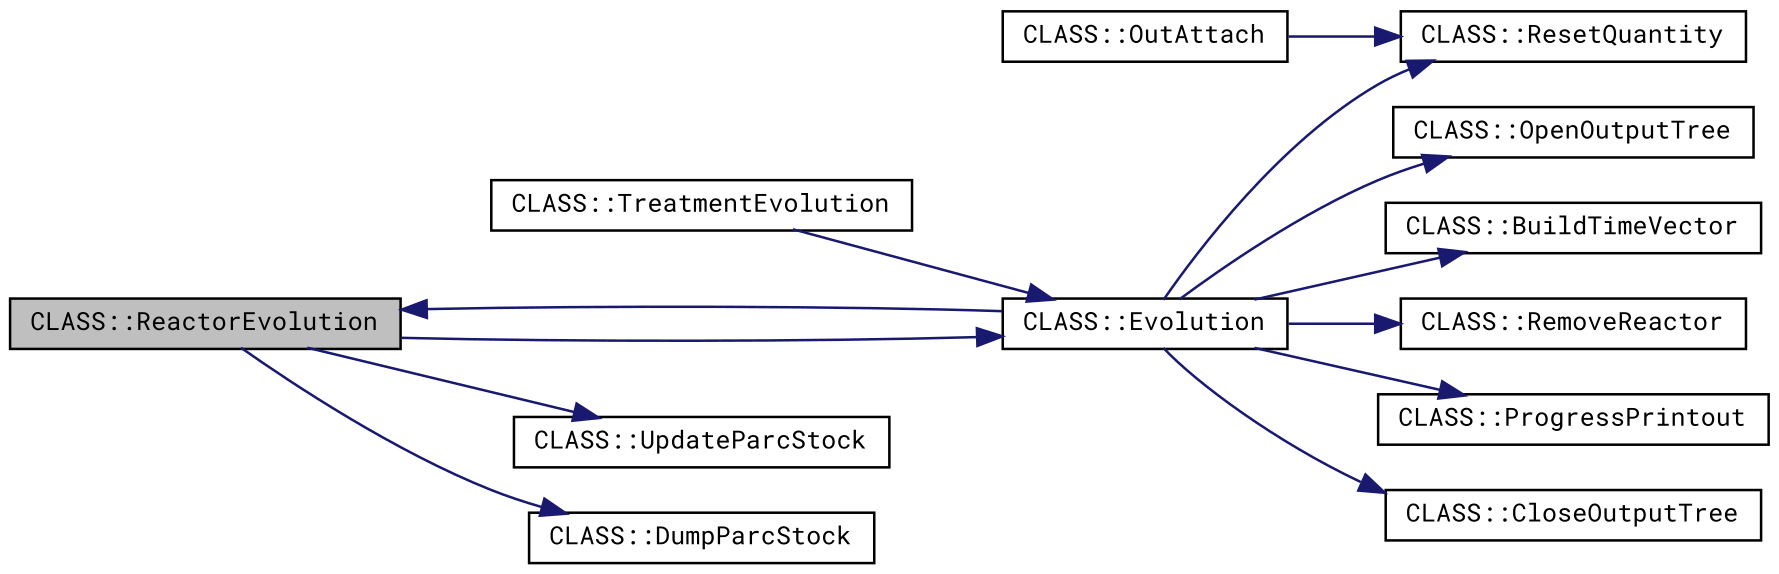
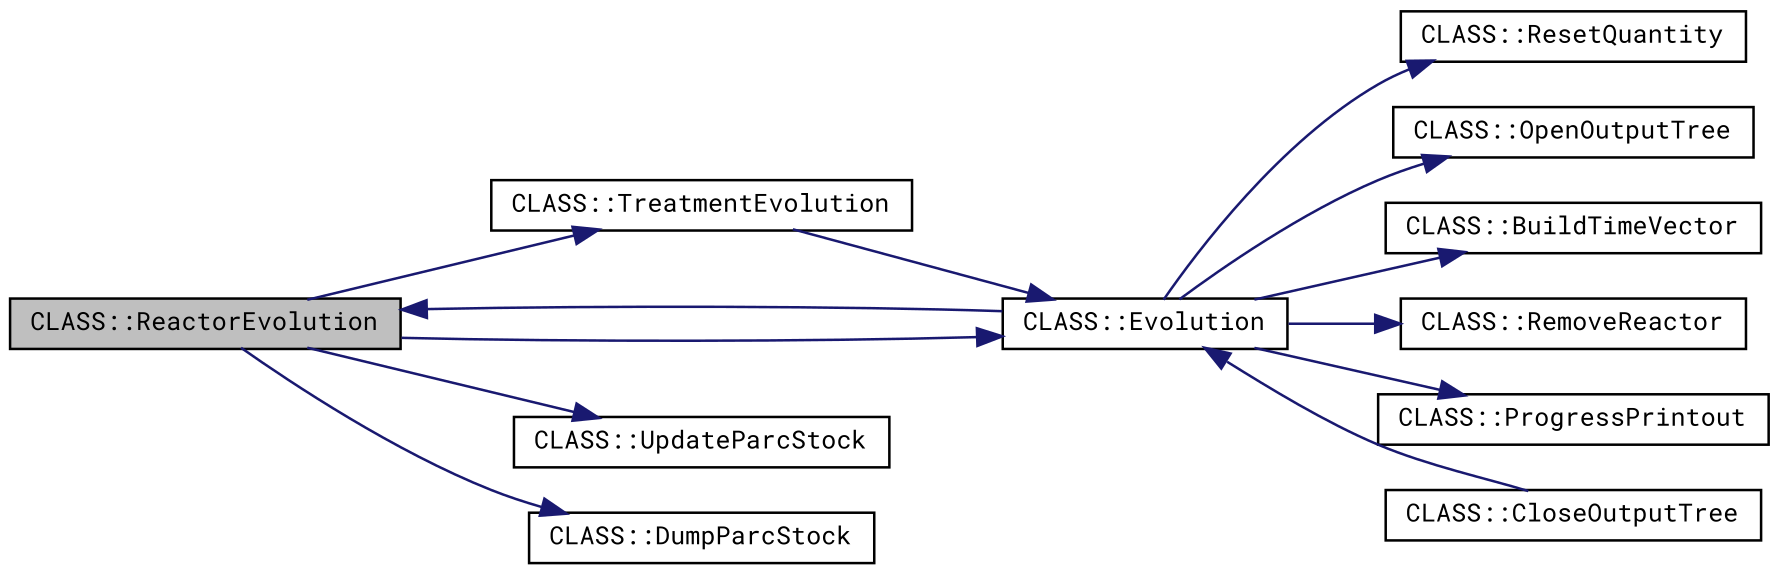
(1145, 37) -> none
none -> (441, 268)
(1257, 423) -> (1371, 442)
